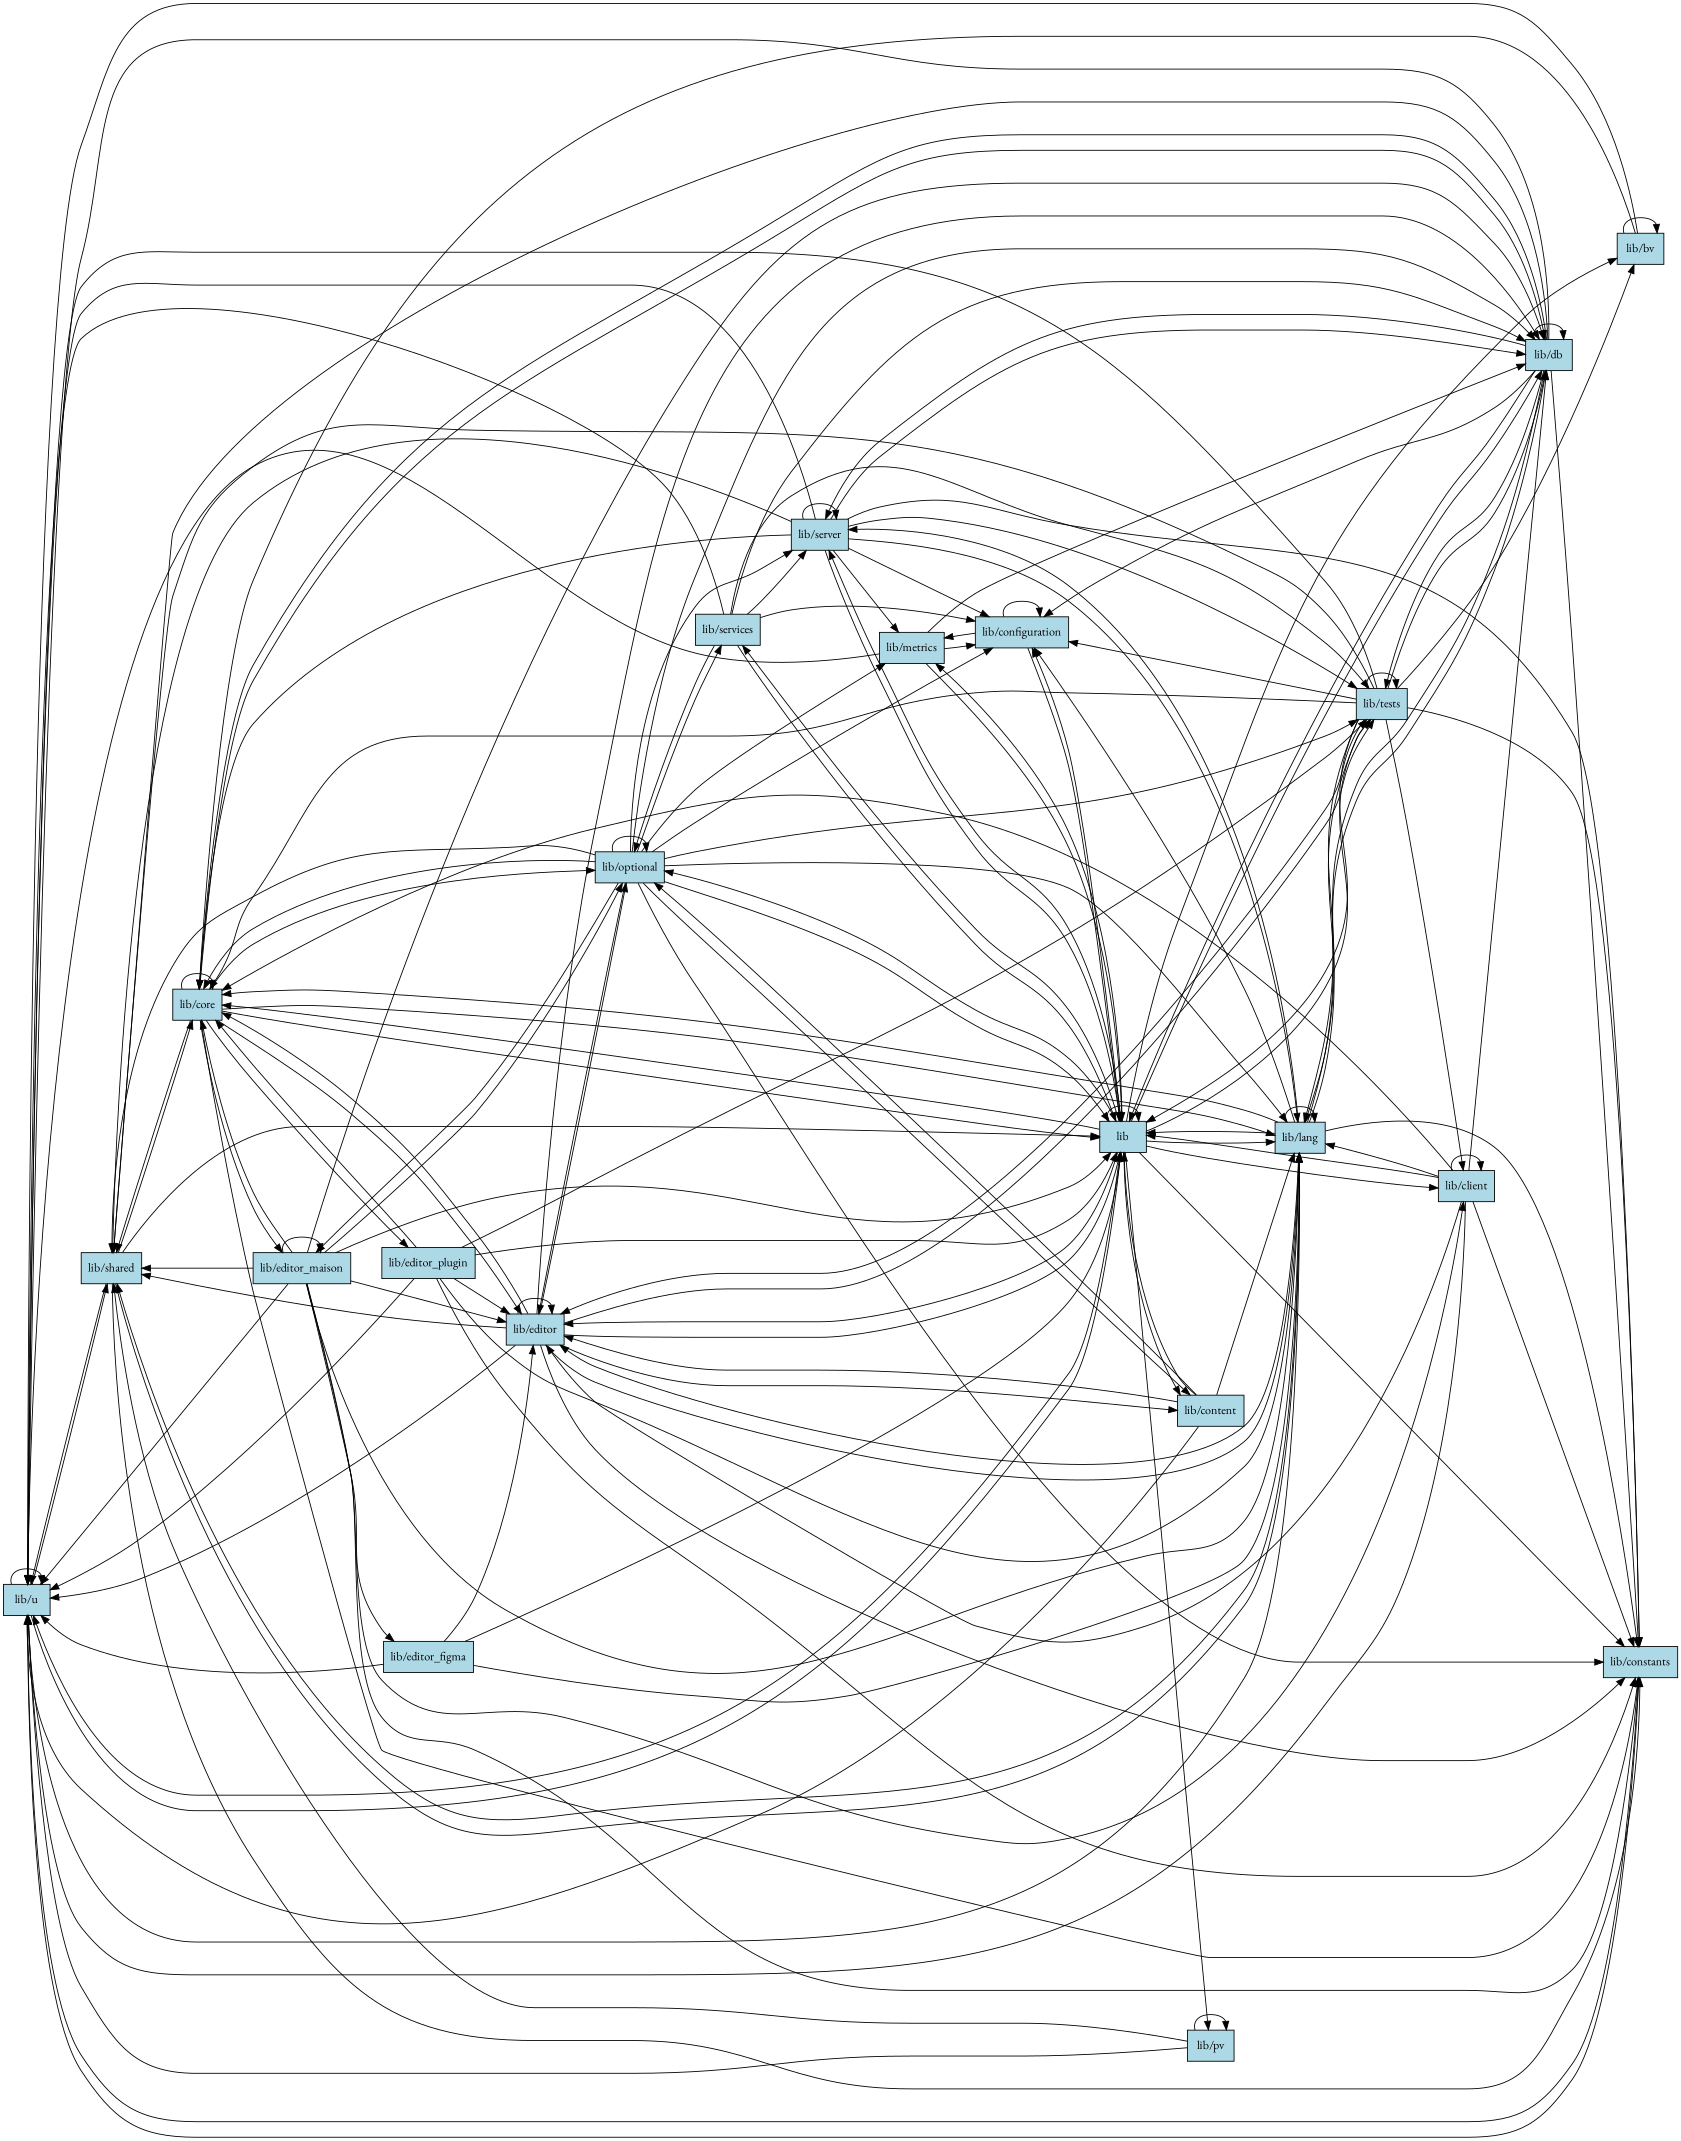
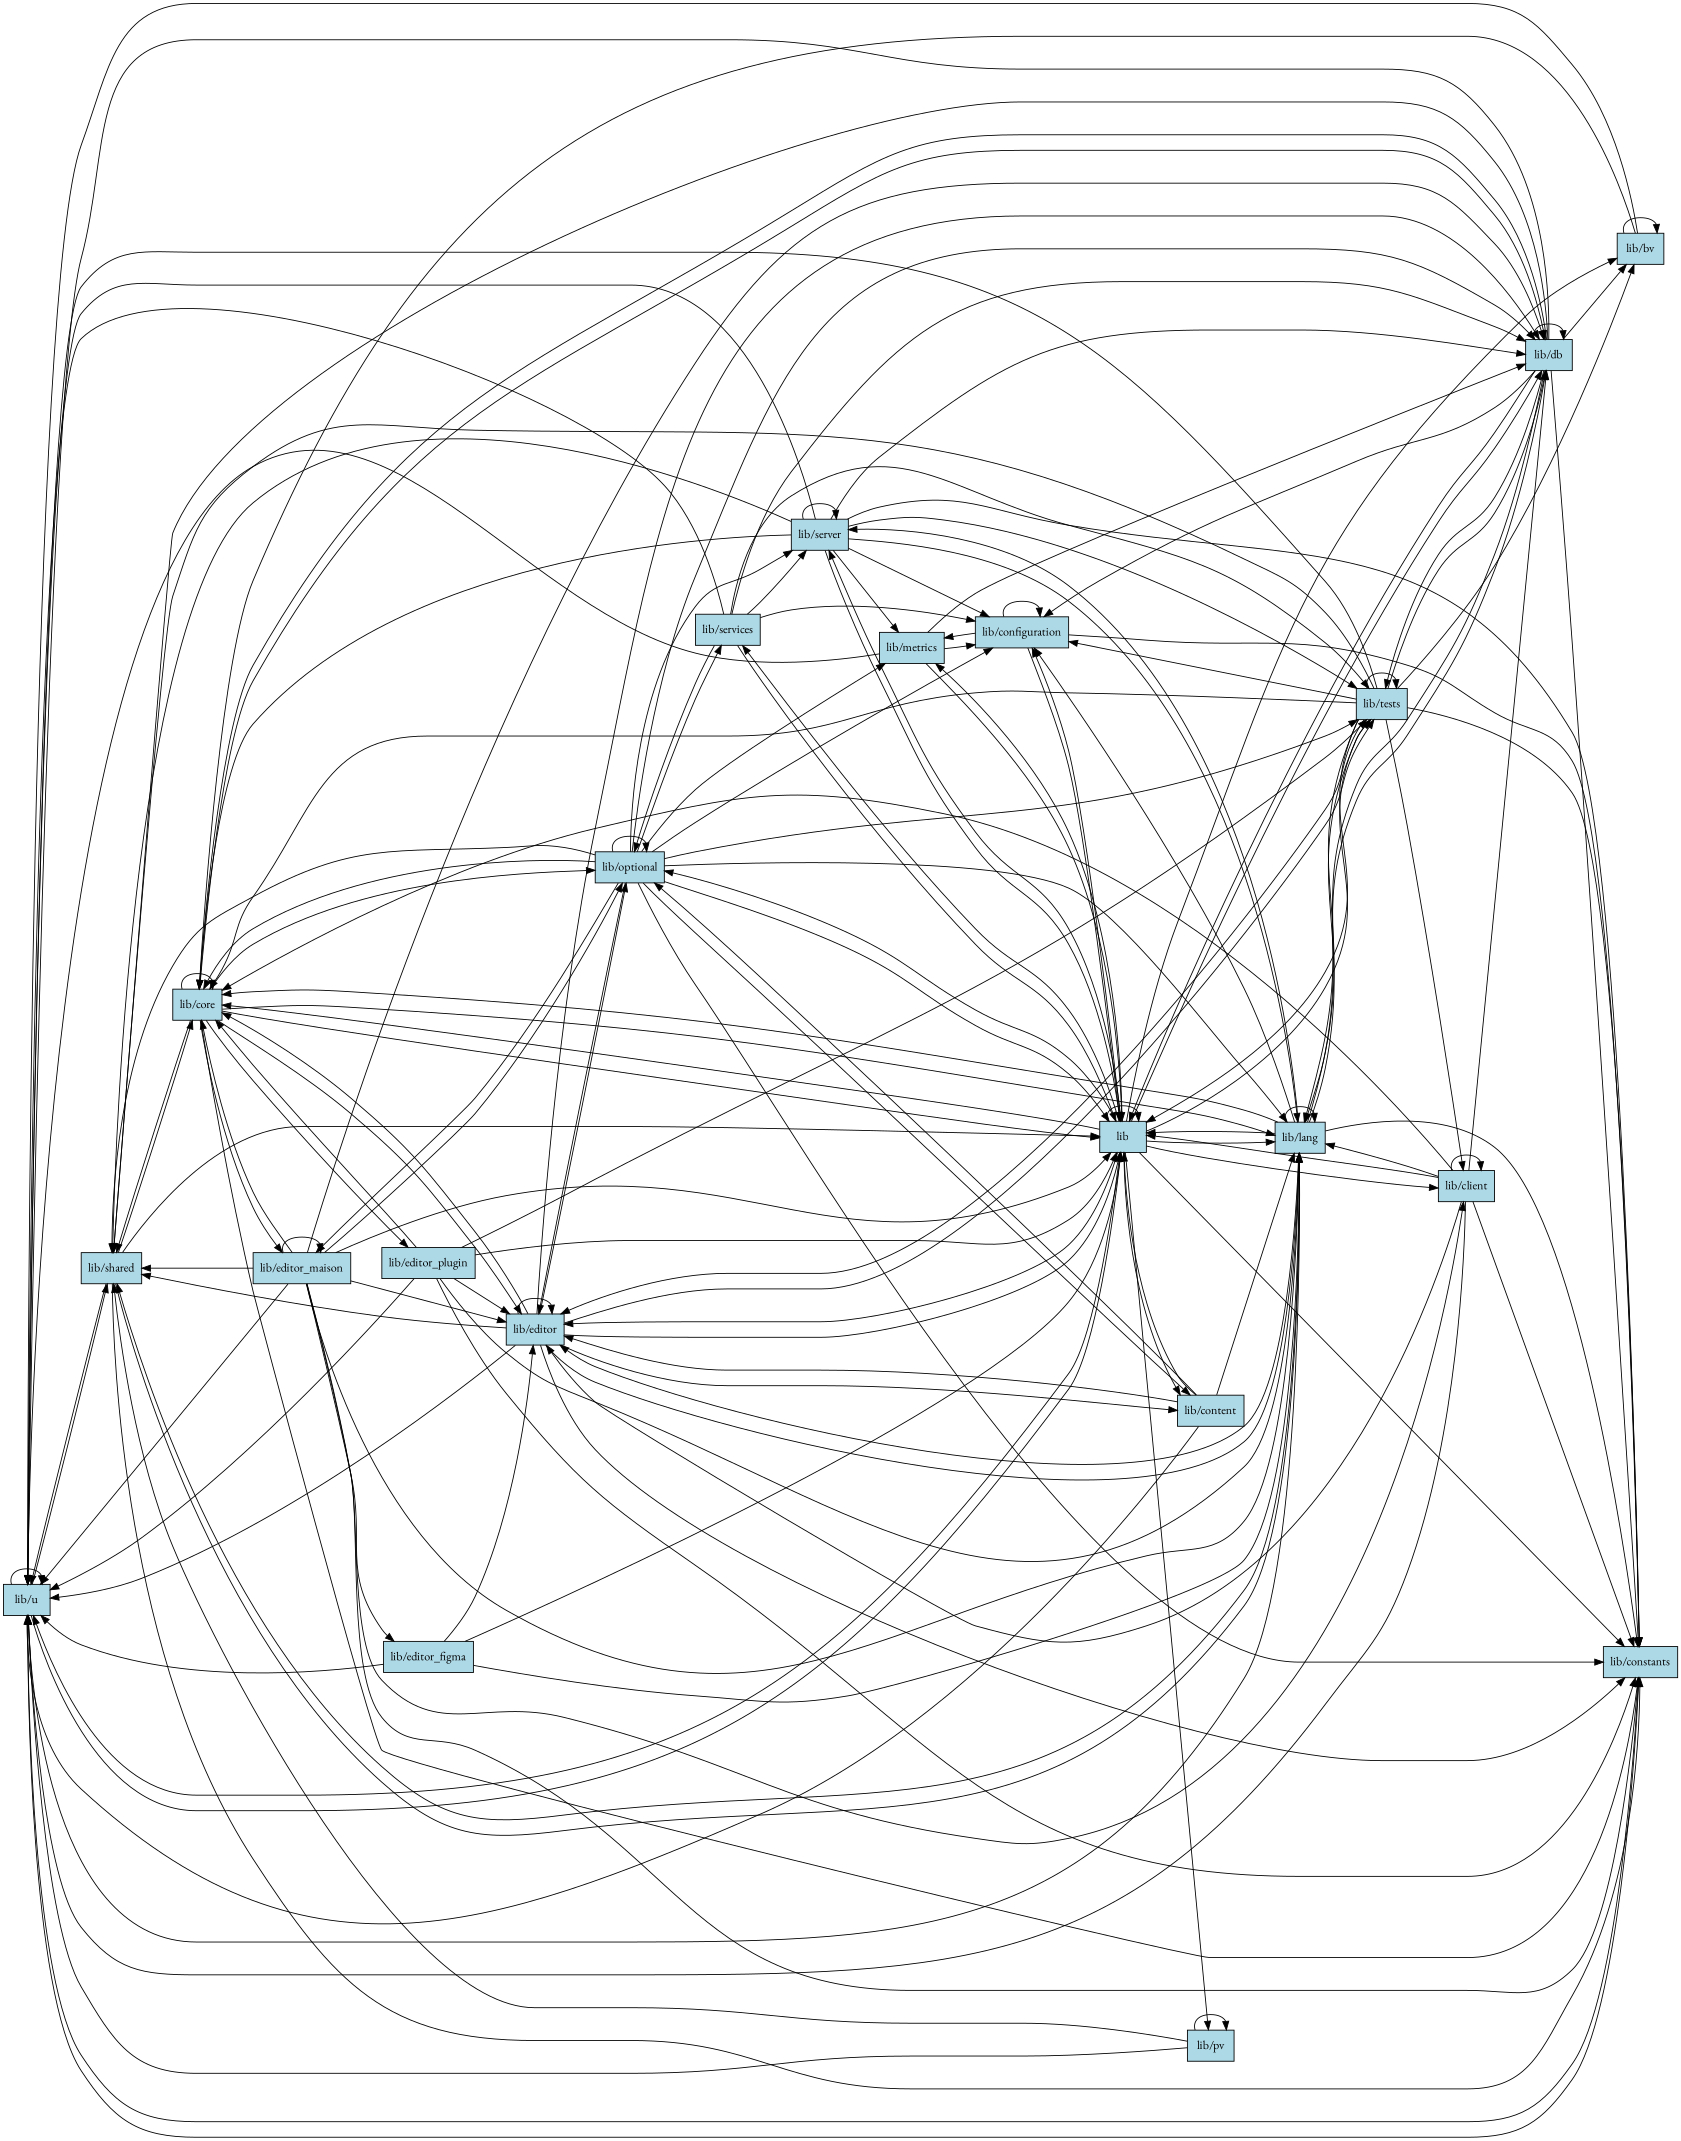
(1144, 317) -> (1592, 305)
none -> (1570, 758)
